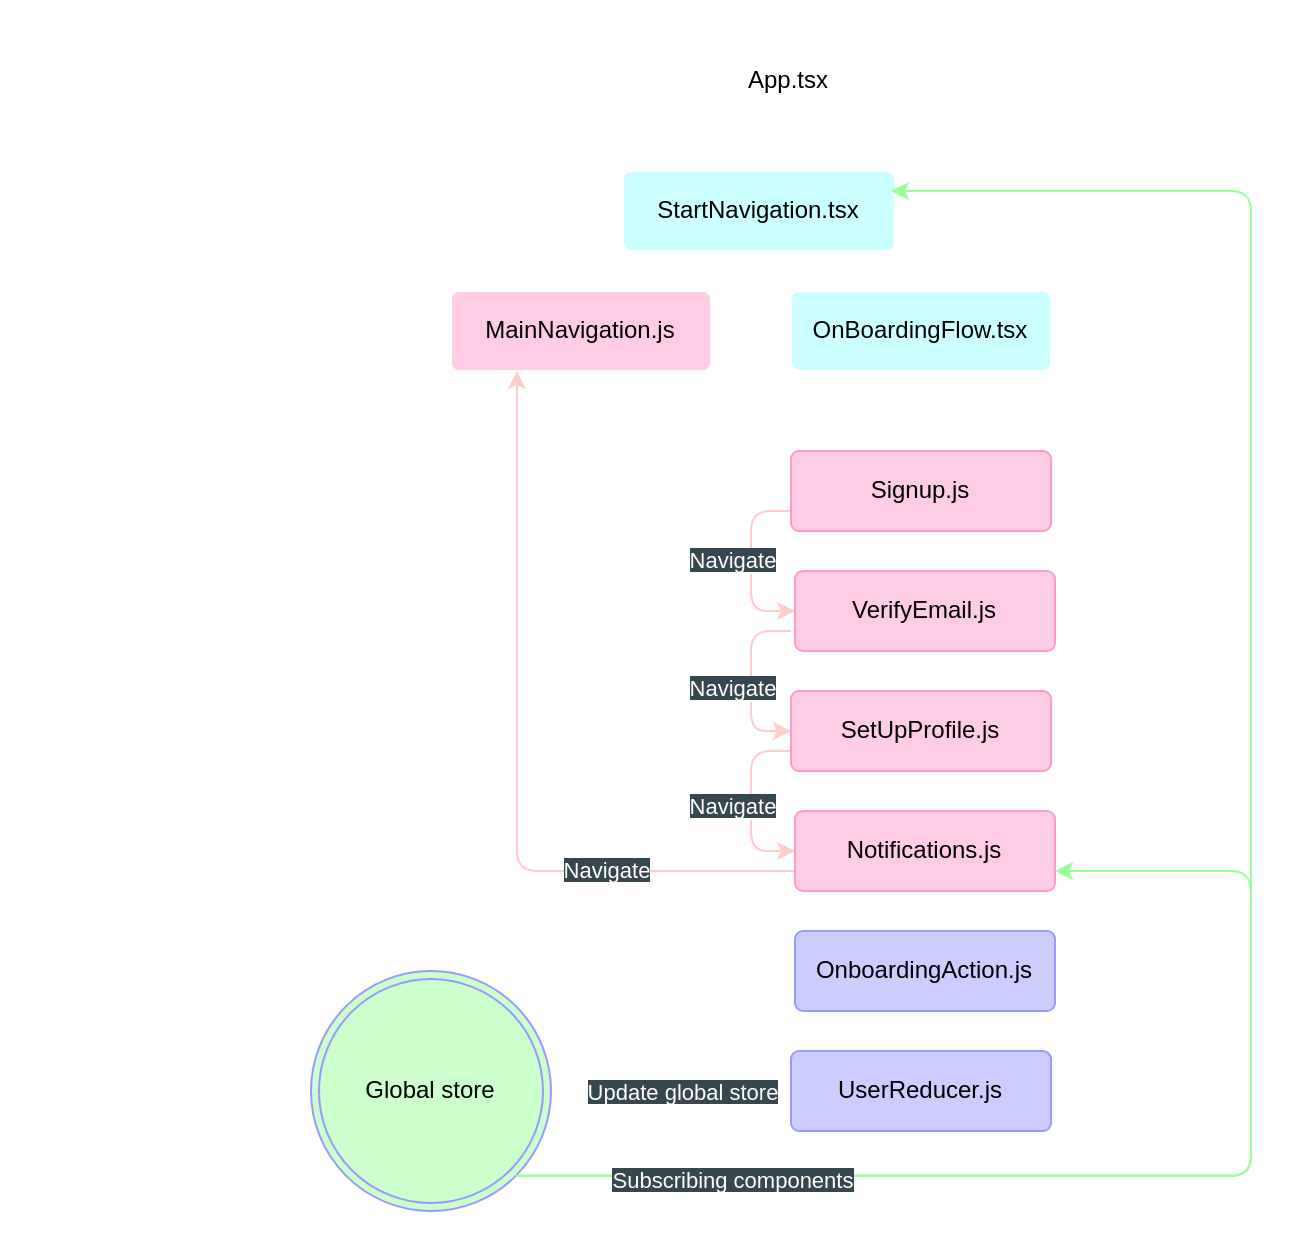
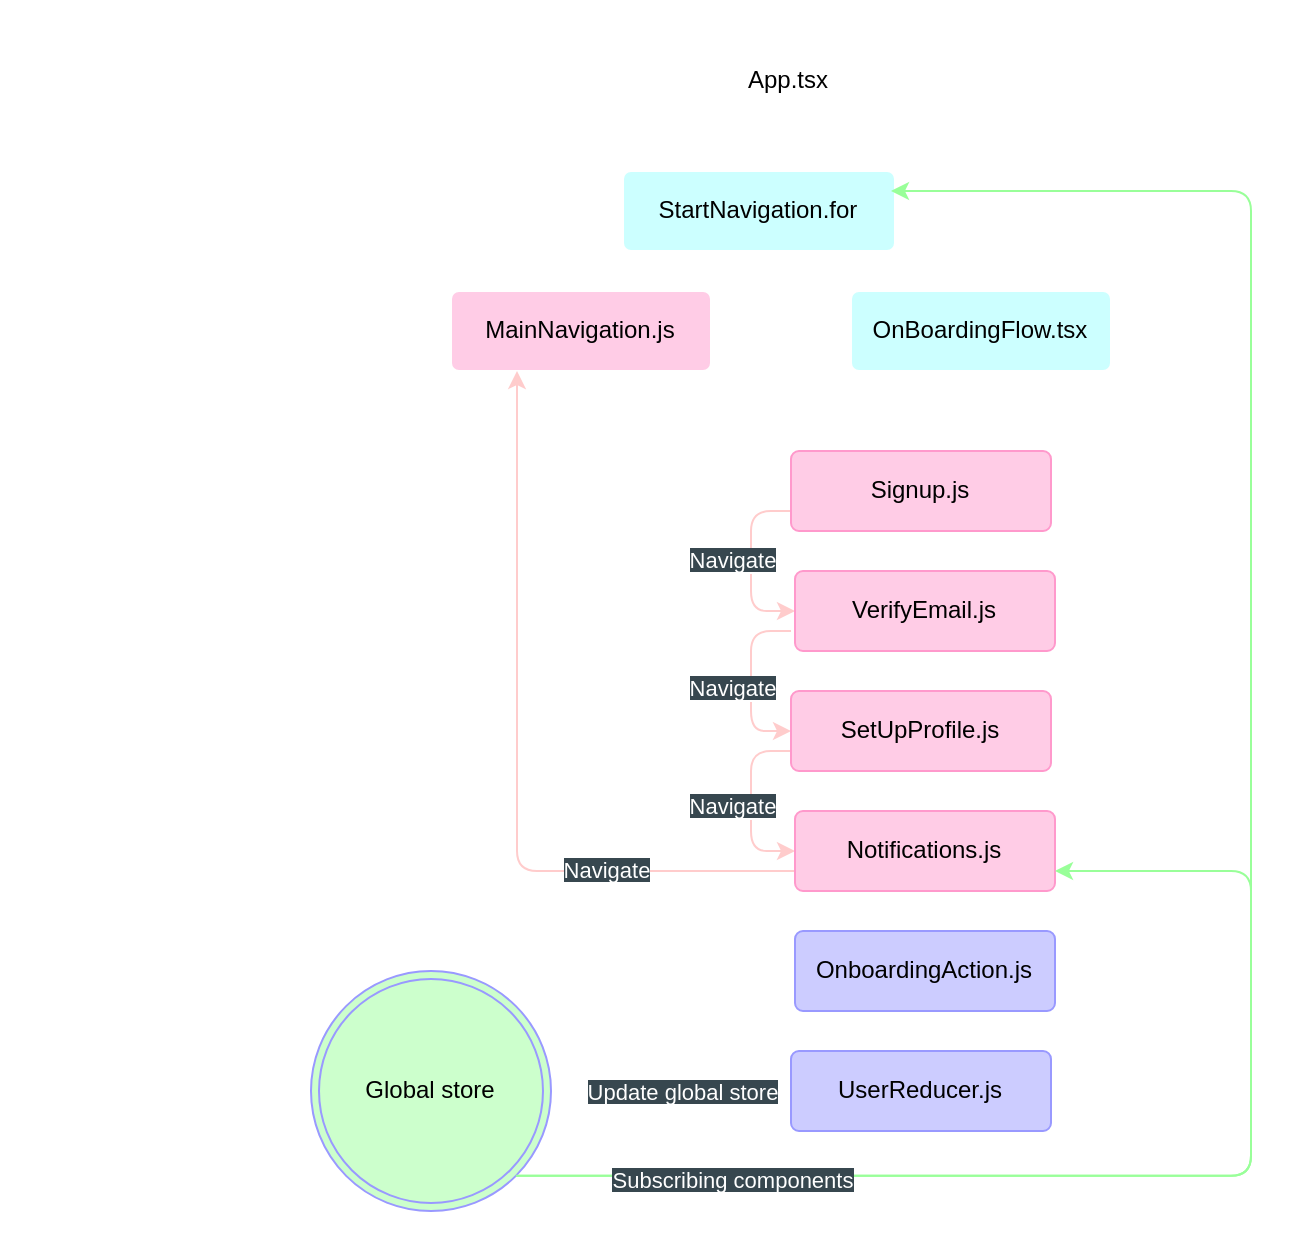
(759, 211) -> (759, 211)
(921, 331) -> (981, 331)
